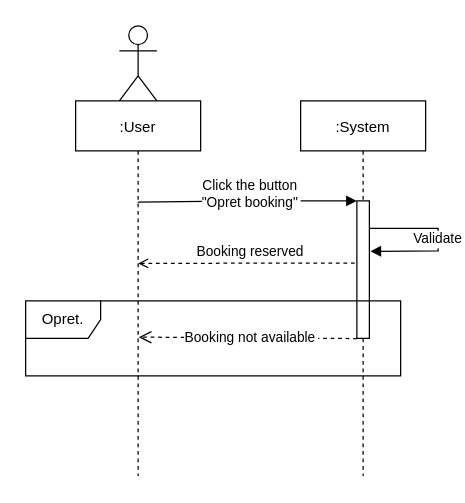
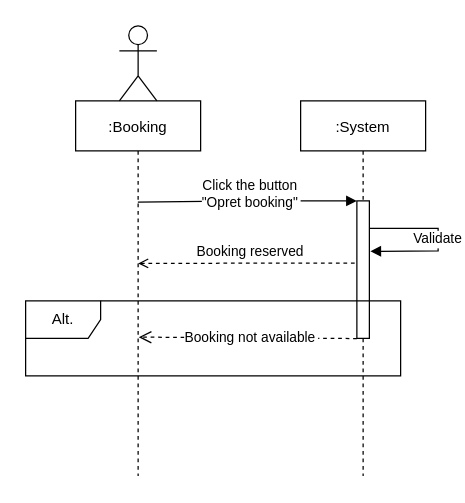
(138, 126) -> (138, 126)
(63, 319) -> (63, 319)
